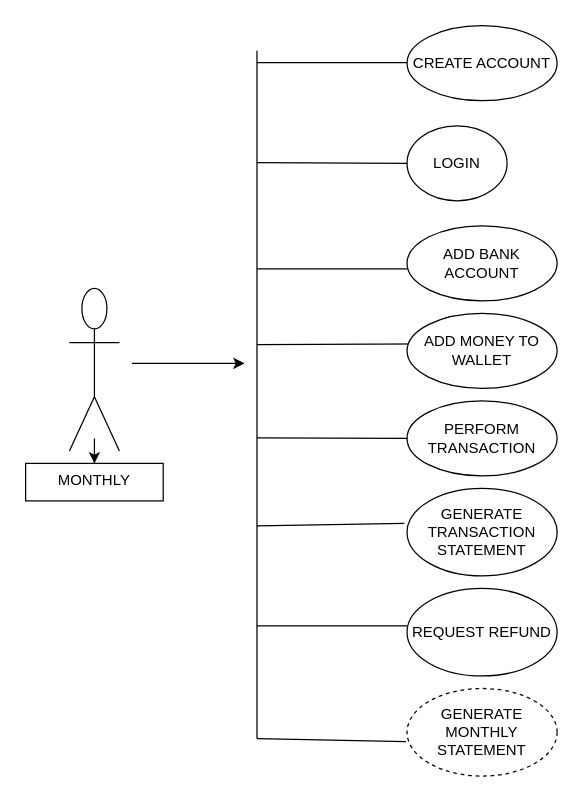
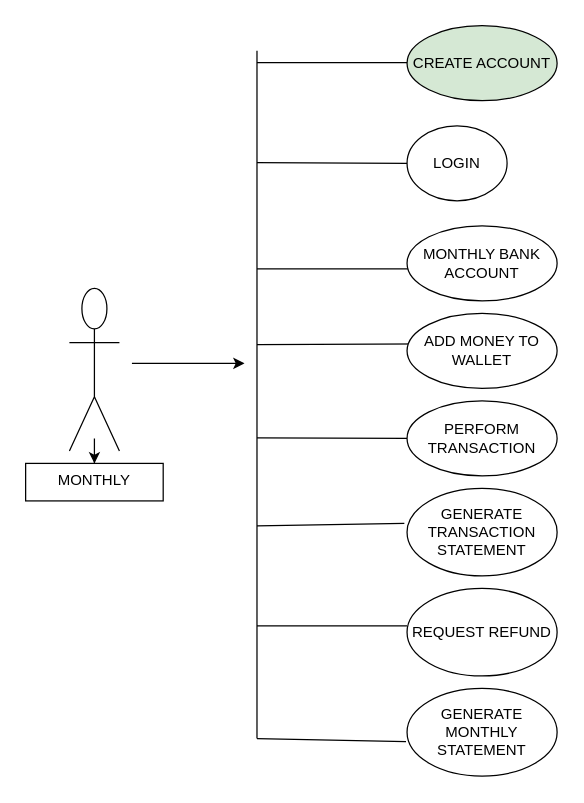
(482, 63) -> (482, 63)
(482, 263) -> (482, 263)
(482, 732) -> (482, 732)
